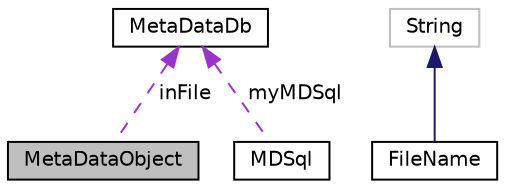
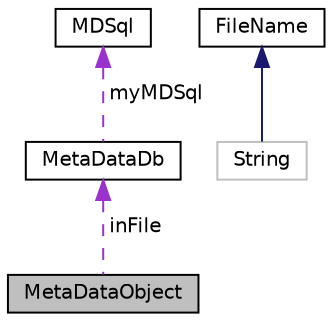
(242, 103) -> (103, 105)
(435, 105) -> (262, 105)
